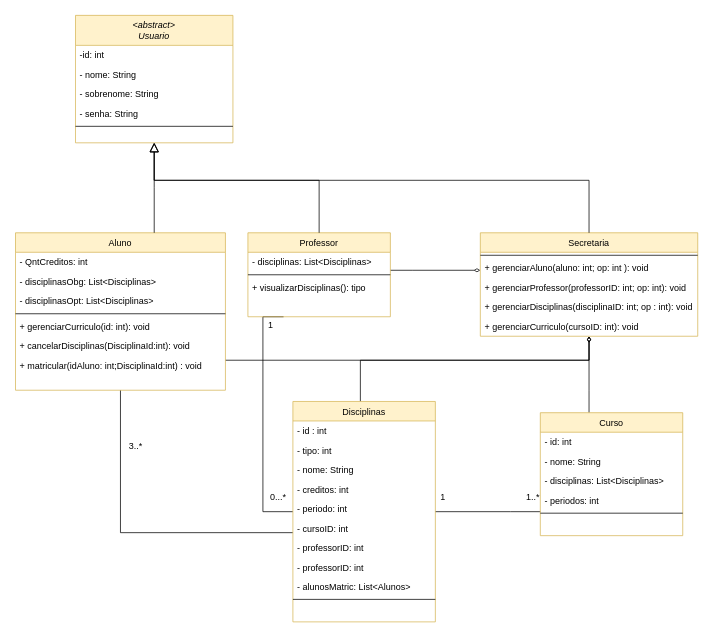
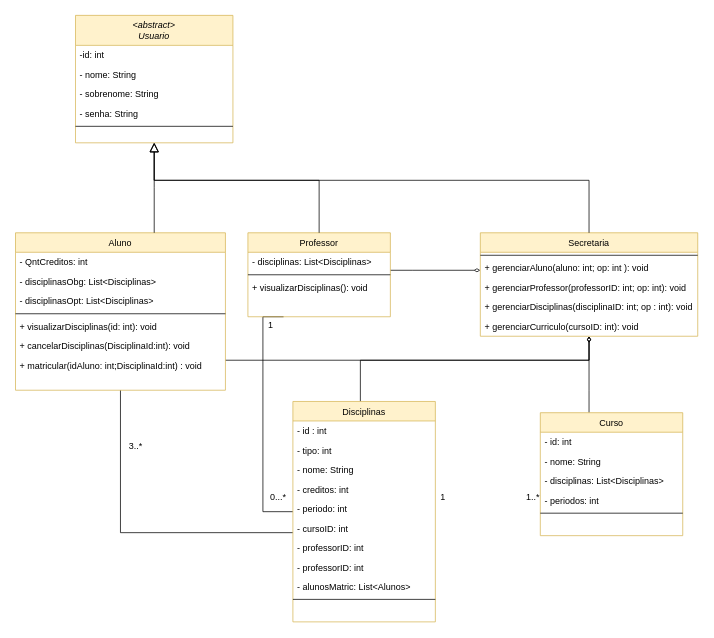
(317, 288) -> (317, 288)
(95, 327) -> (98, 327)
(487, 512) -> none
